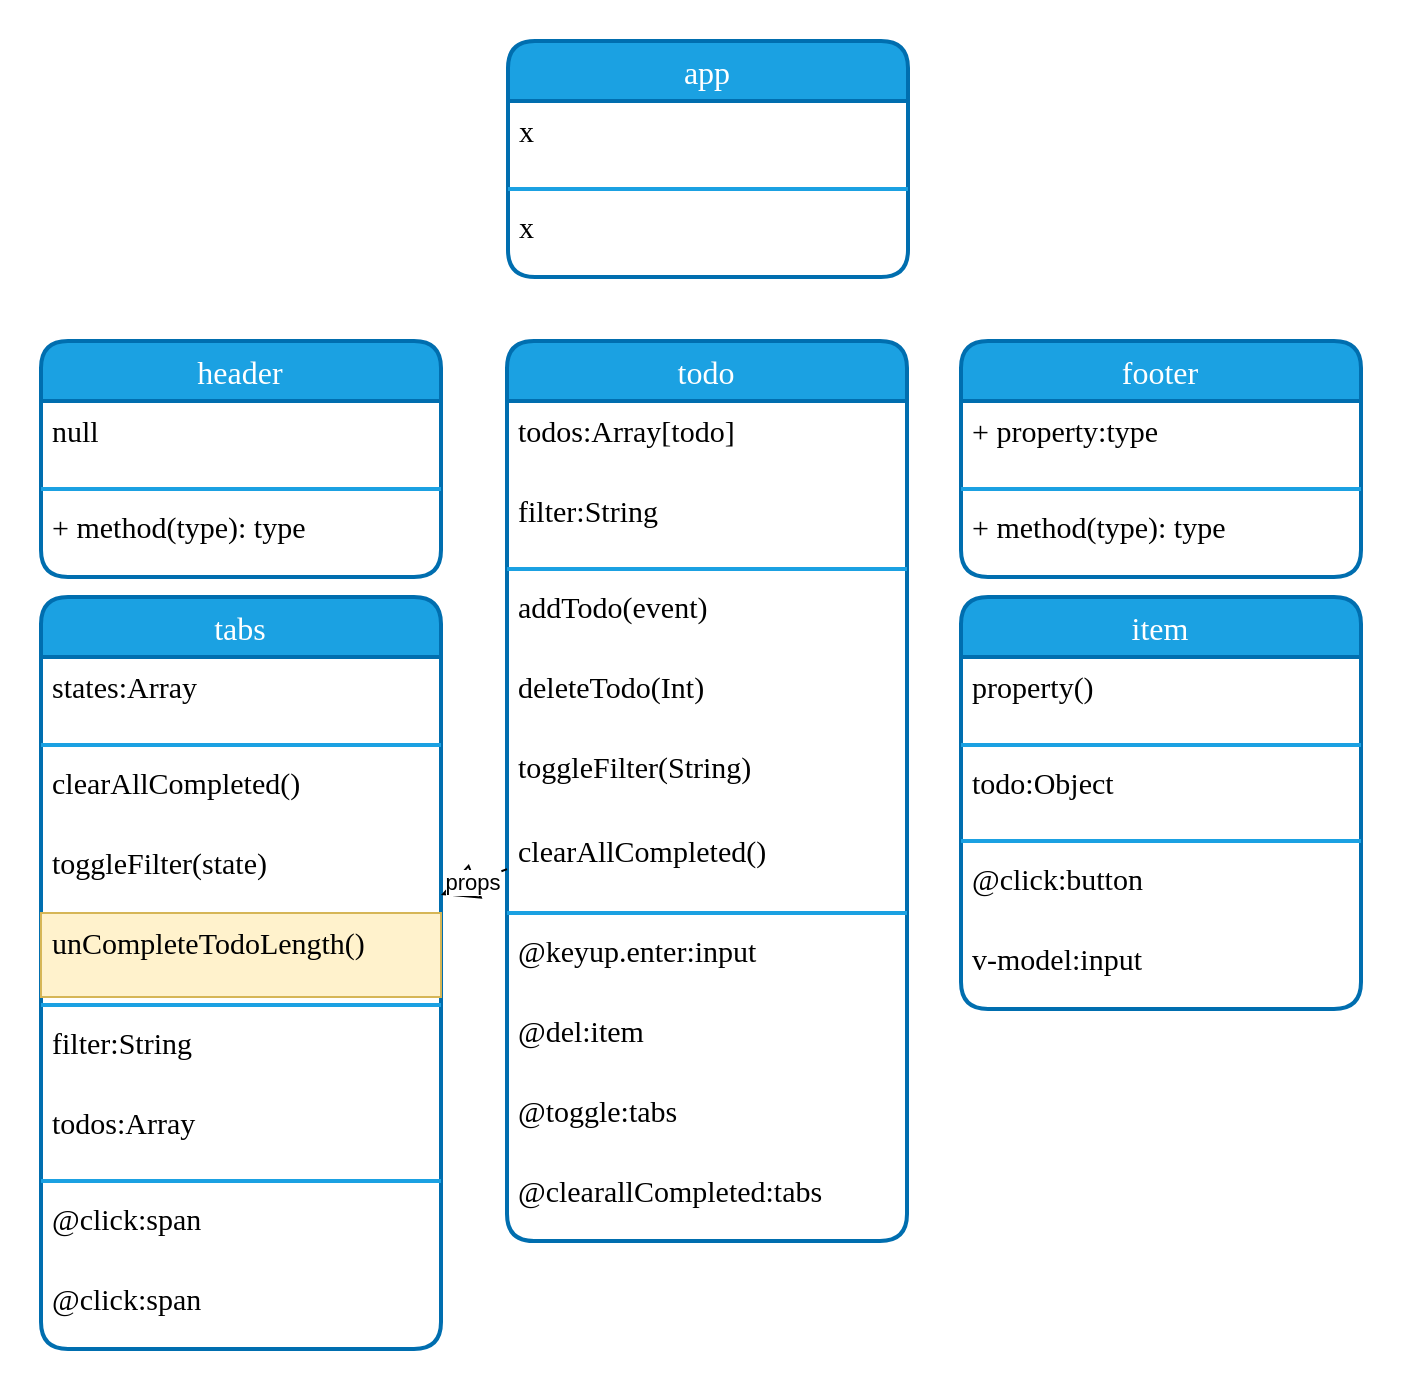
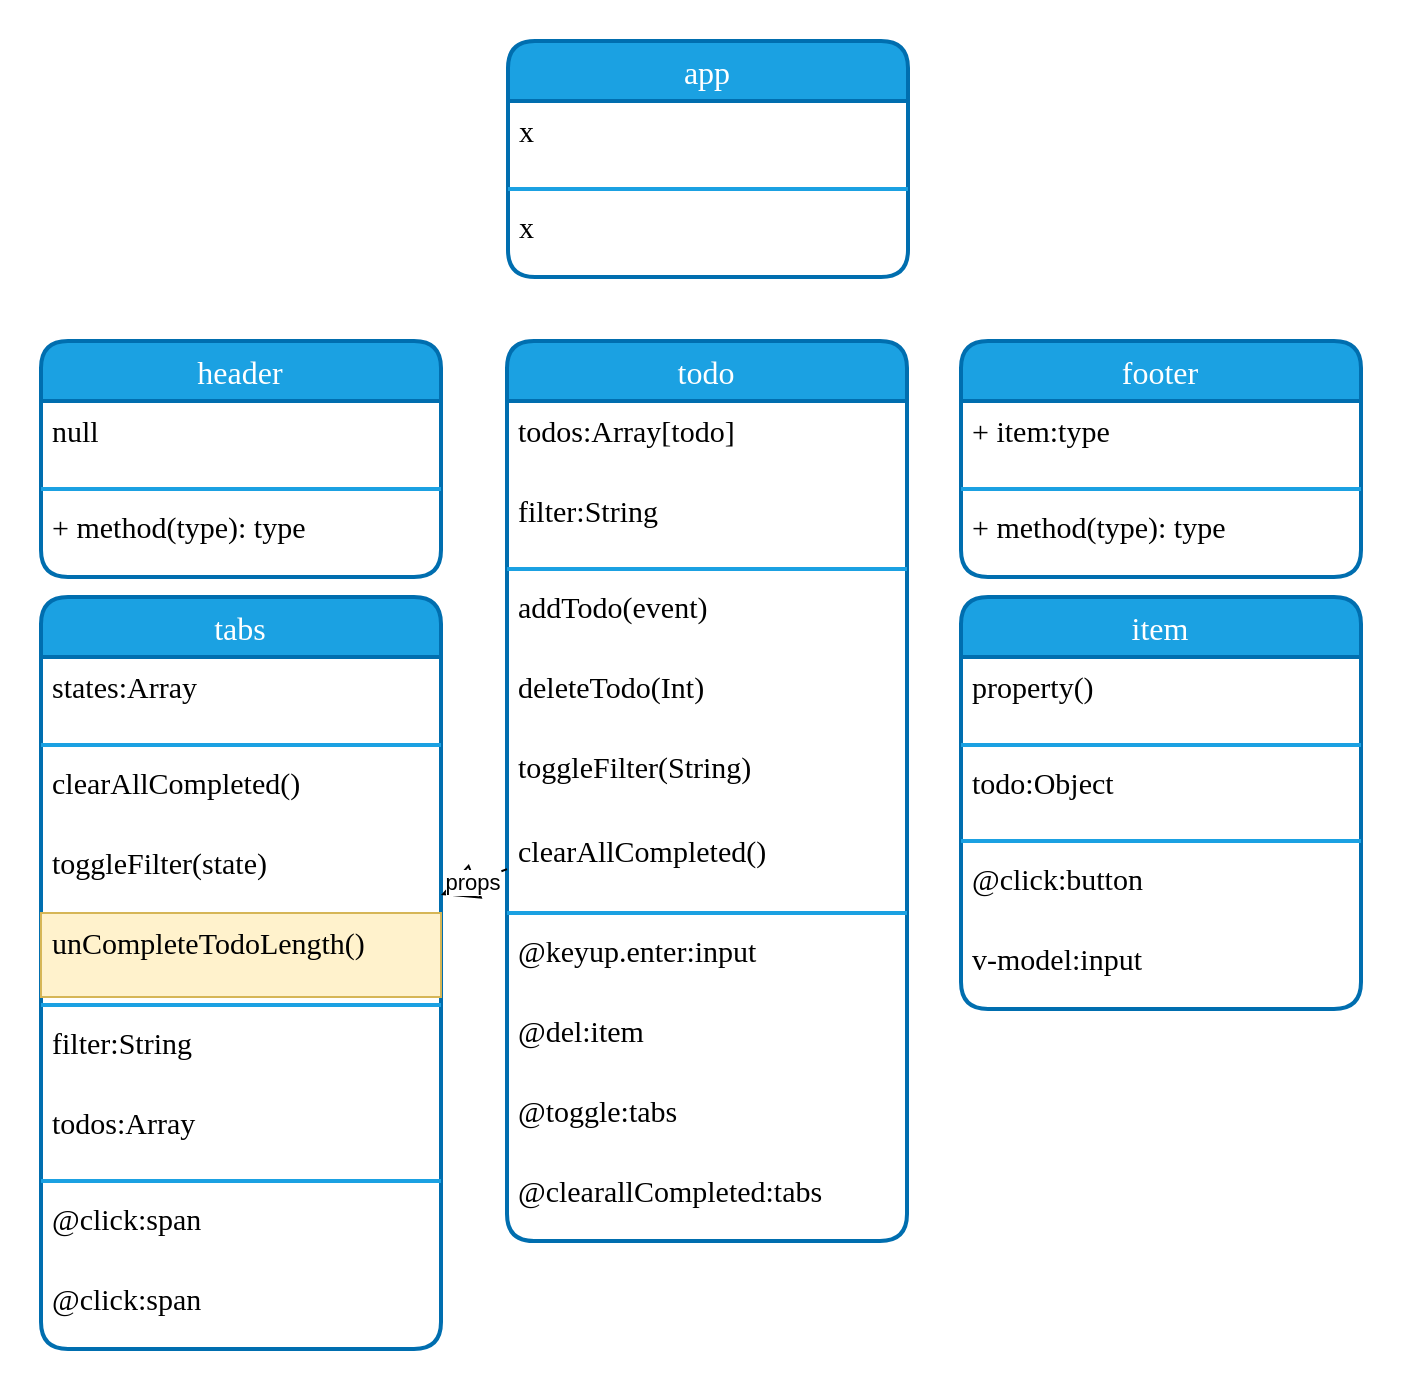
(1090, 432) -> (1053, 432)
